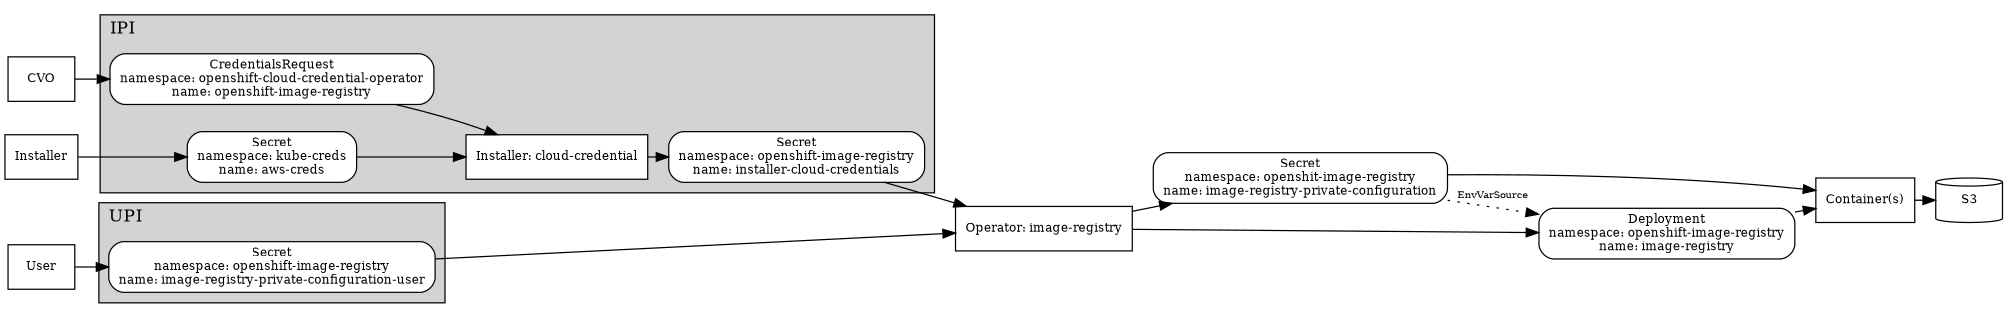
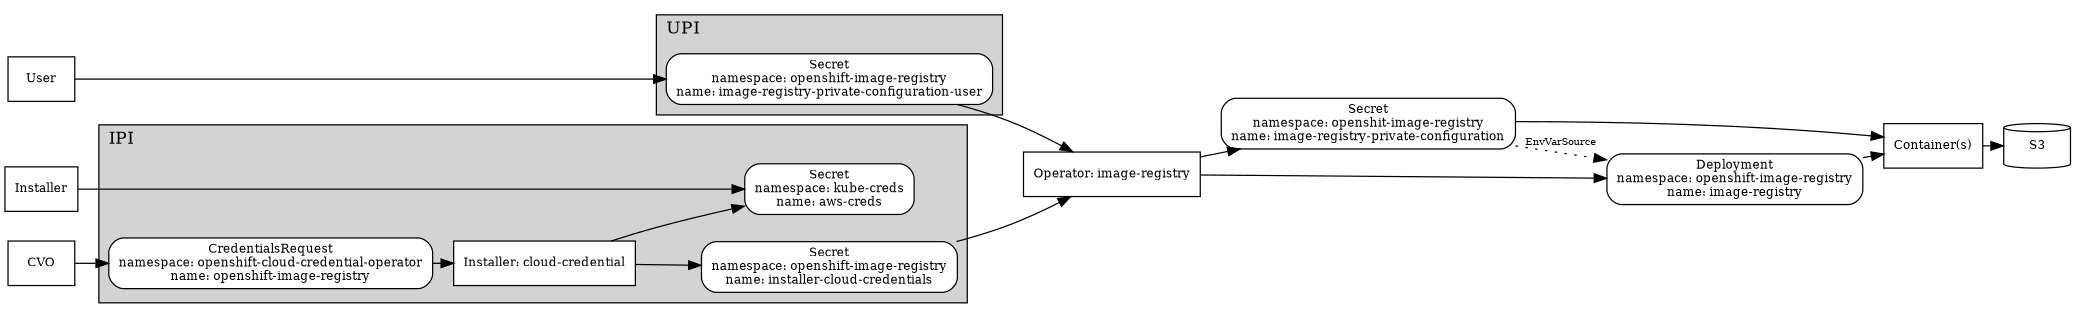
(405, 157) -> (671, 224)
